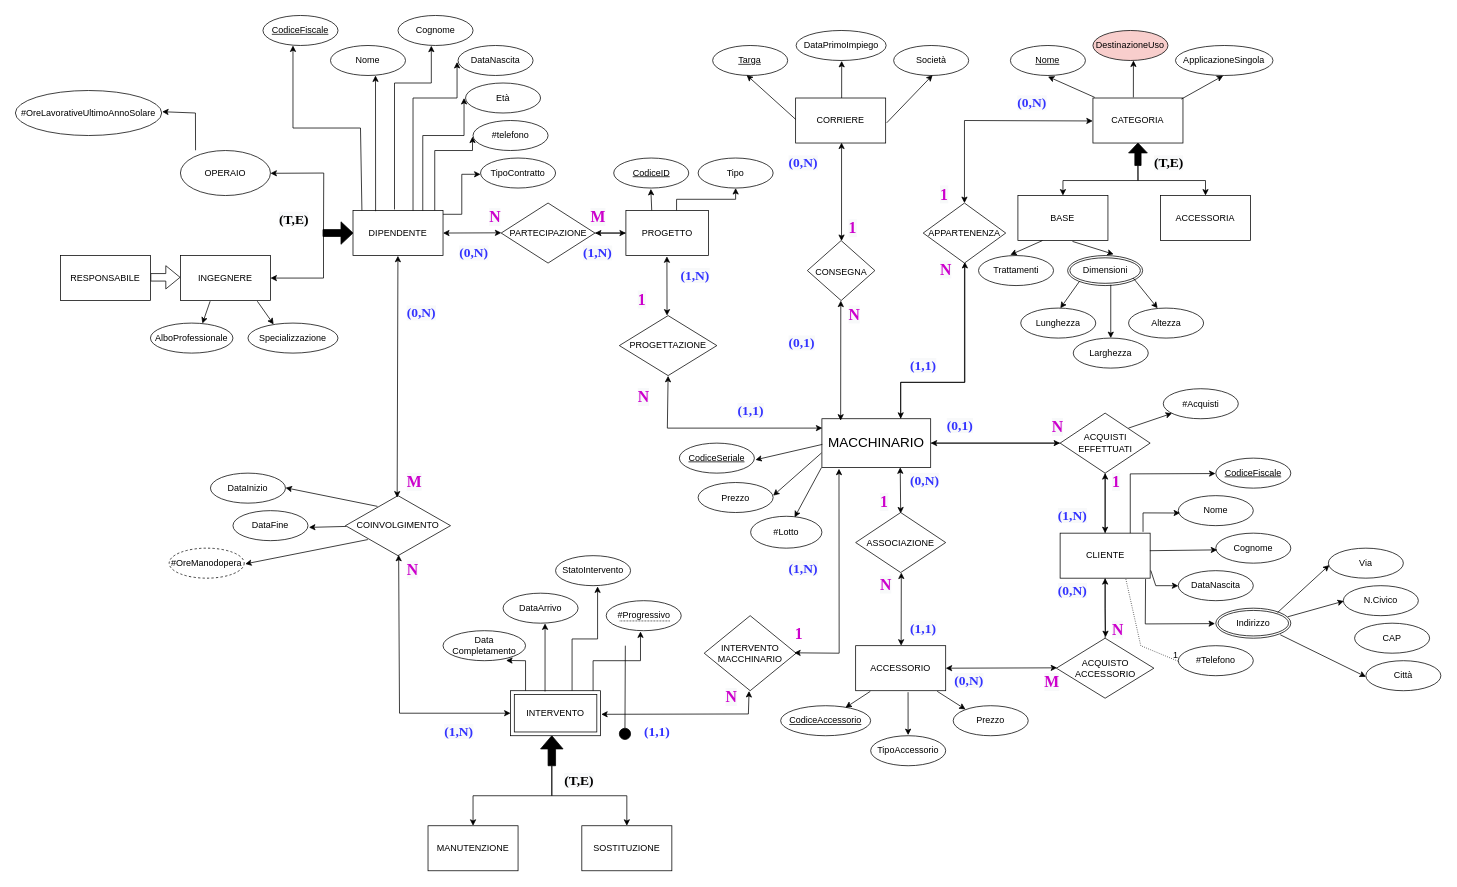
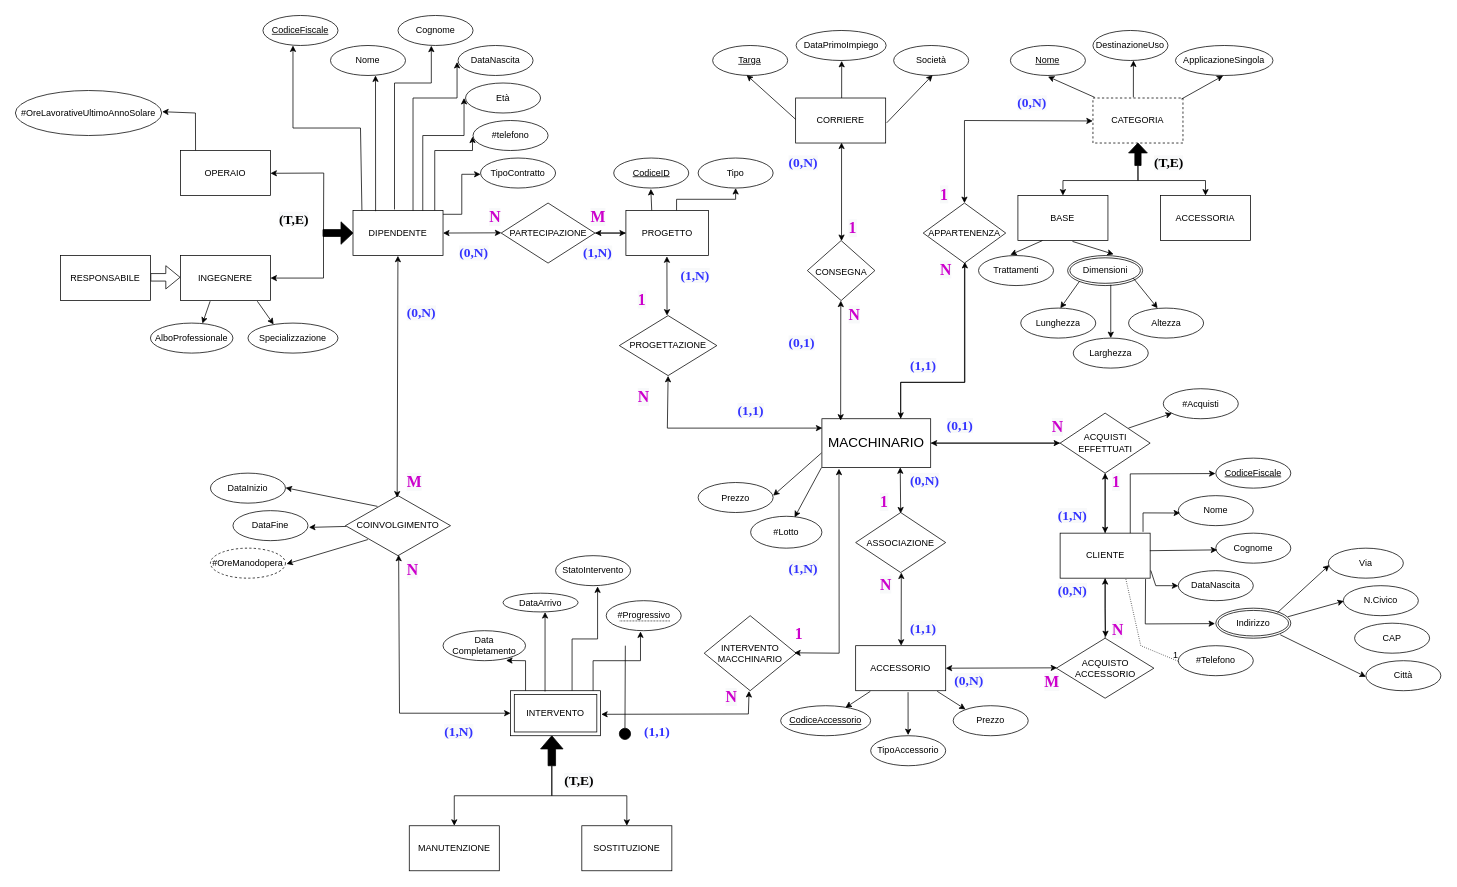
(1130, 45) -> (1130, 45)
(1138, 120) -> (1138, 120)
(225, 173) -> (225, 173)
(791, 451) -> none
(717, 458) -> none
(207, 563) -> (248, 563)
(540, 608) -> (540, 602)
(473, 848) -> (454, 848)
